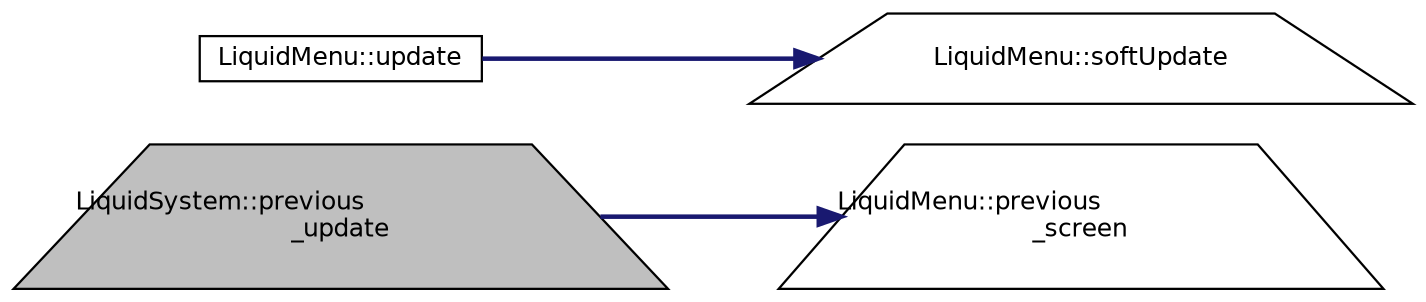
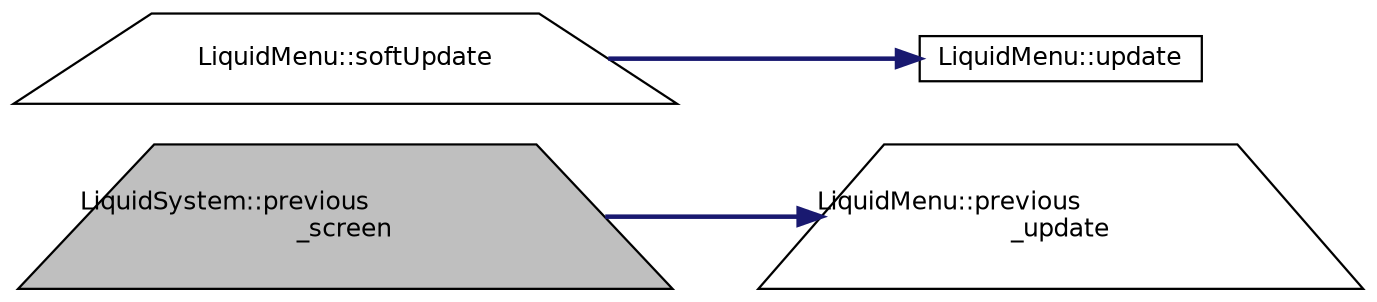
(639, 59) -> (752, 59)
(341, 217) -> (345, 217)
(1081, 217) -> (1061, 217)
